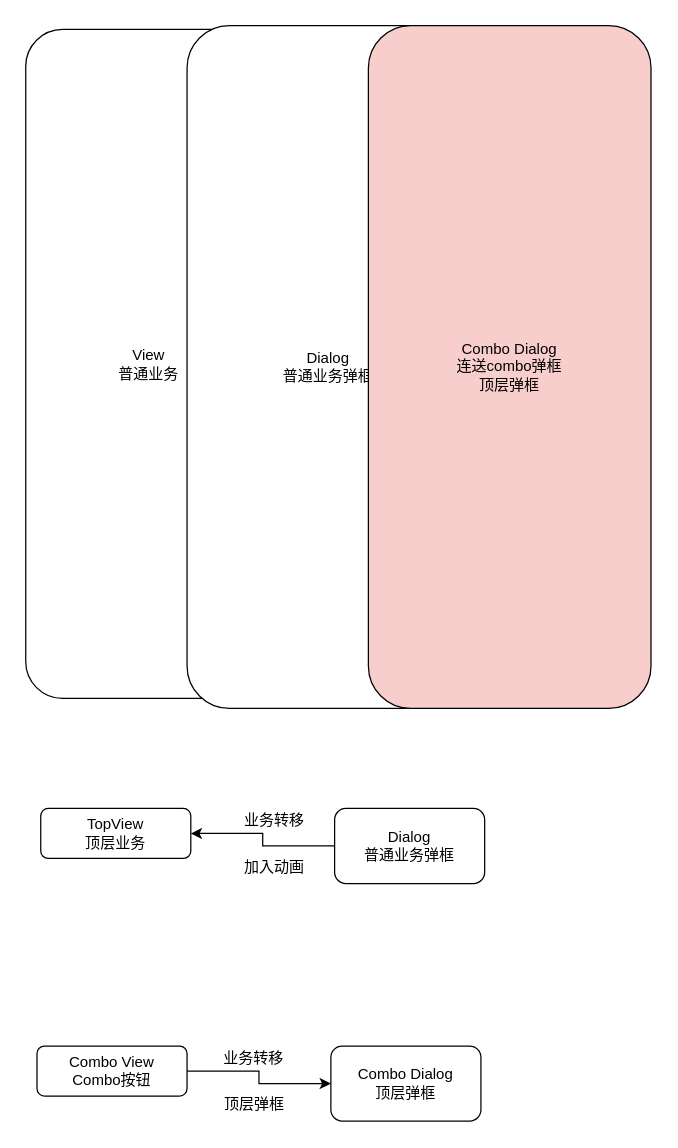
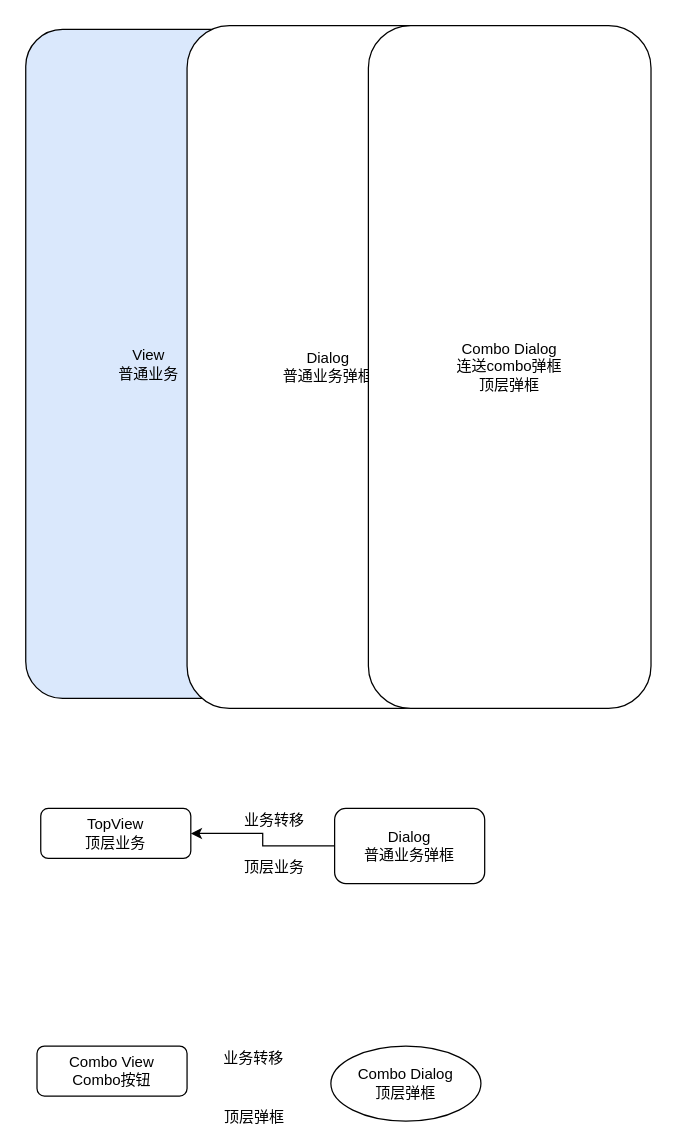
(149, 364) -> (149, 364)
(509, 367) -> (509, 367)
(274, 867) -> (274, 867)
(259, 1073) -> none
(406, 1083) -> (406, 1083)
(254, 1104) -> (254, 1117)
